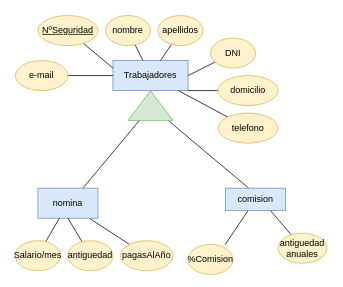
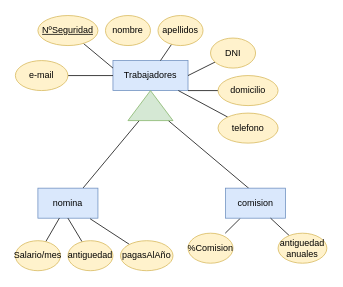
(139, 52) -> none
(255, 199) -> (255, 203)
(210, 259) -> (210, 248)
